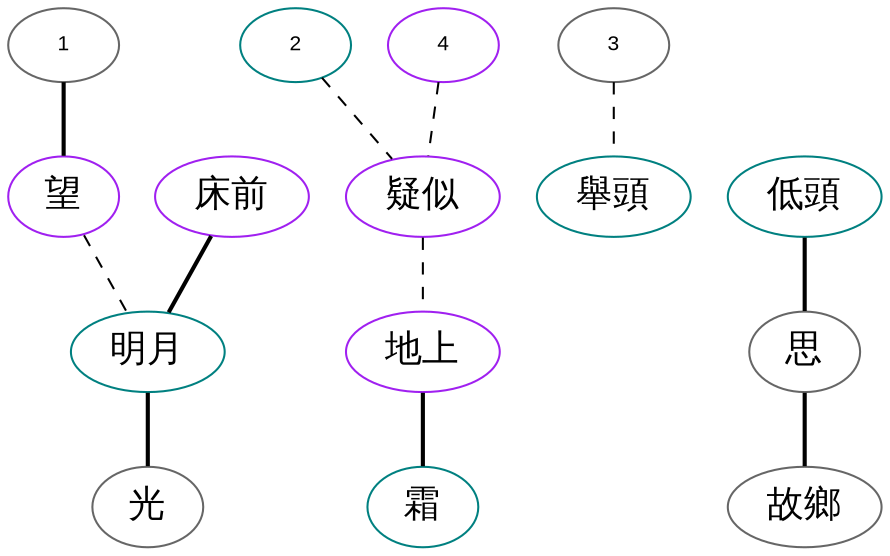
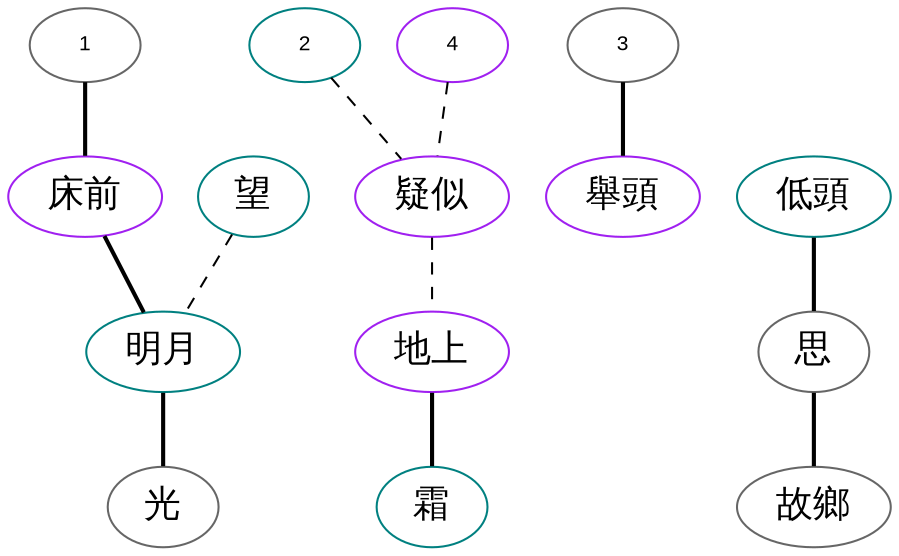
(64, 119) -> (85, 119)
(614, 119) -> (623, 119)
(64, 197) -> (253, 197)
(614, 197) -> (623, 197)
